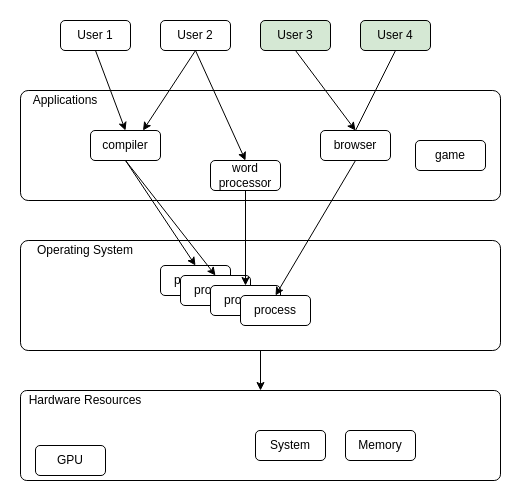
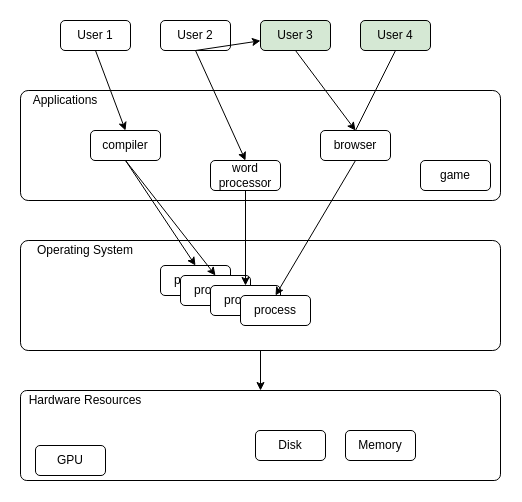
(171, 88) -> (225, 46)
(451, 156) -> (456, 176)
(291, 446) -> (291, 446)
